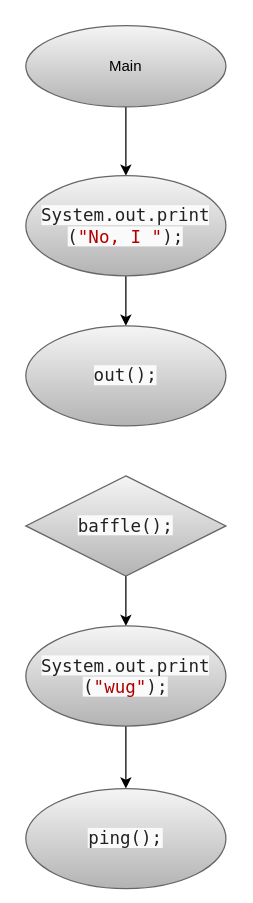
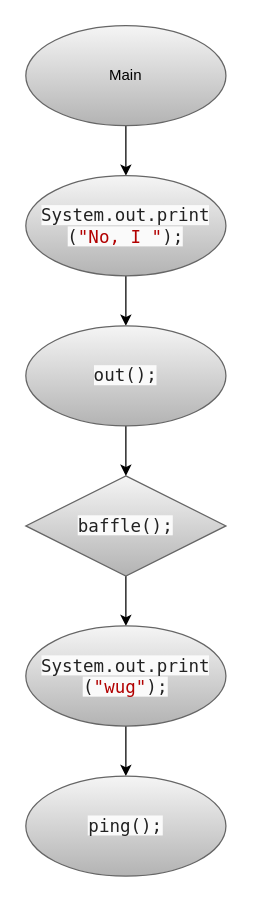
(126, 66) -> (126, 76)
none -> (126, 447)
(126, 838) -> (126, 826)
